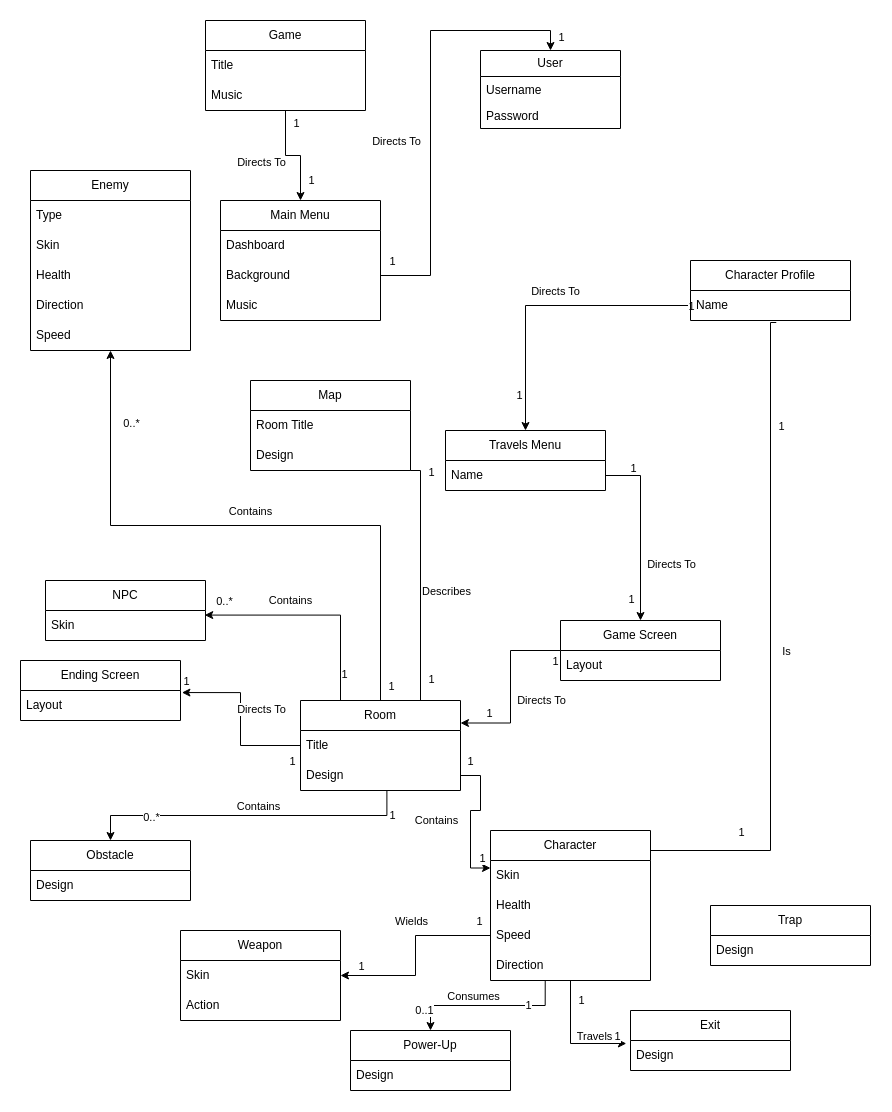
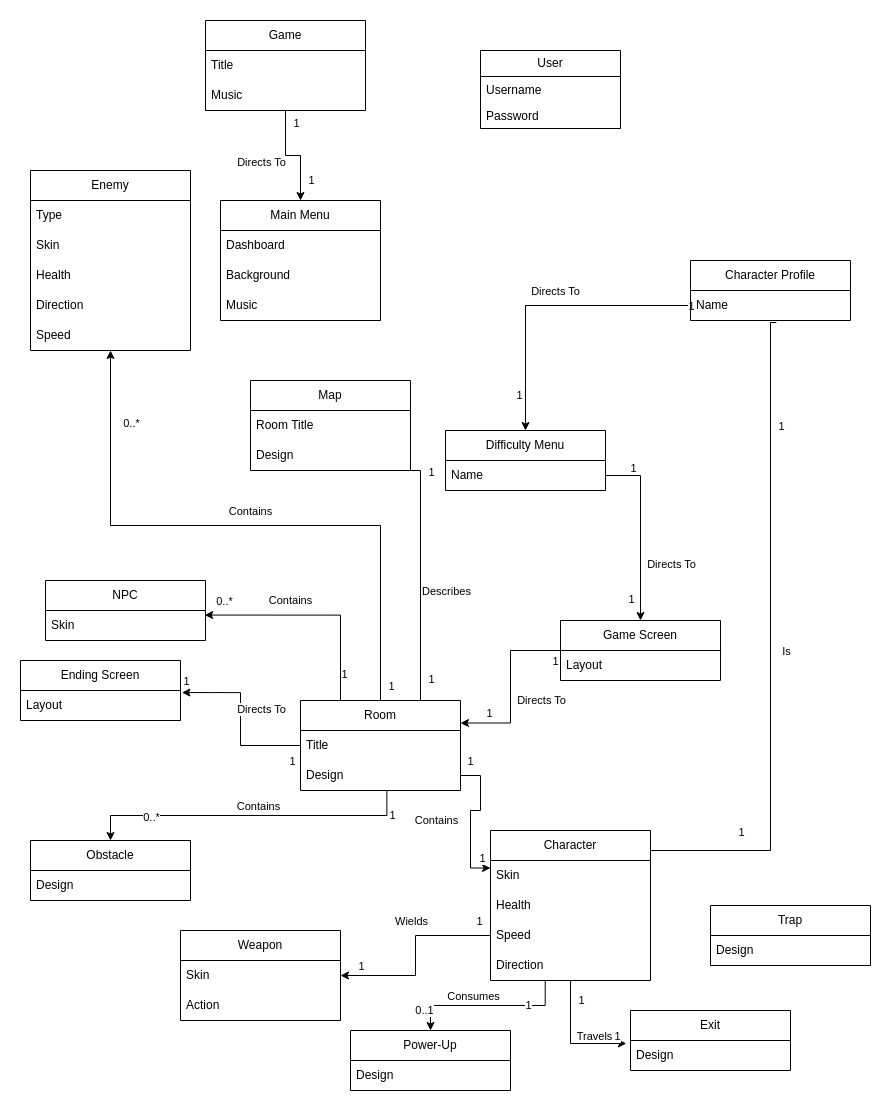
(431, 112) -> none
(526, 446) -> (526, 446)
